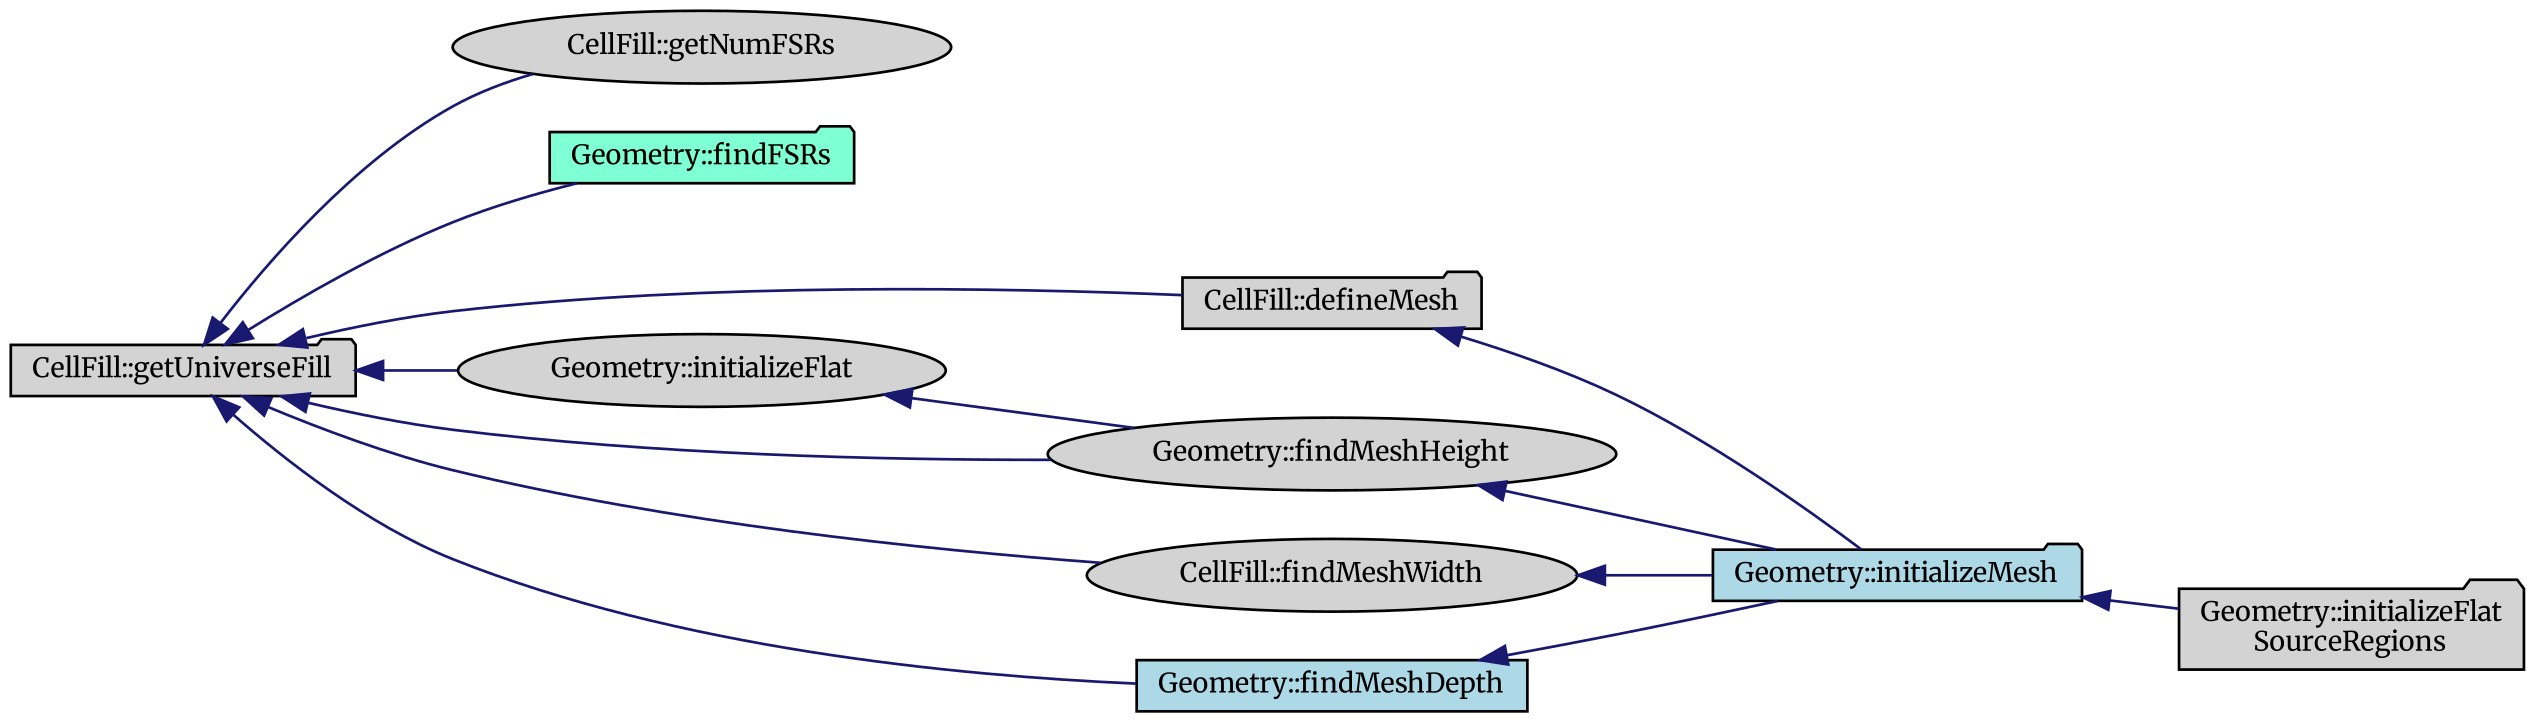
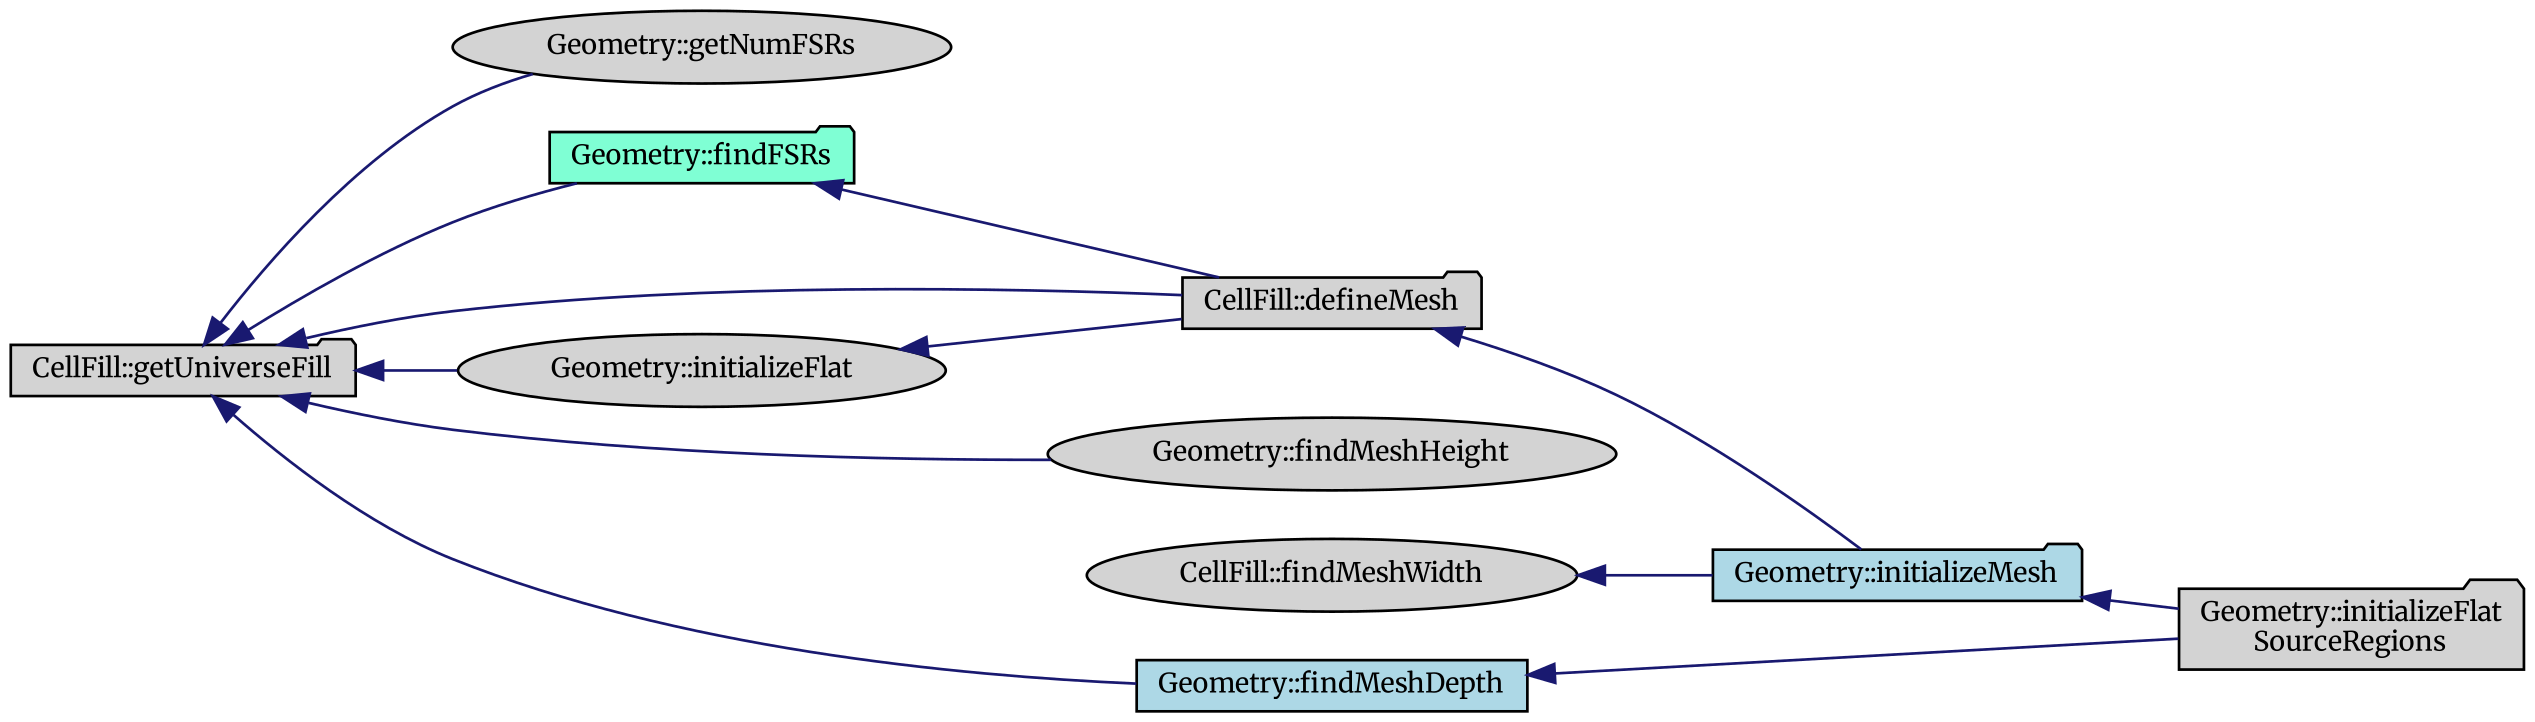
(702, 47) -> (702, 47)
none -> (1030, 233)
(1023, 413) -> (1055, 333)
(678, 515) -> none
(1641, 520) -> none
(1643, 629) -> (1867, 656)
